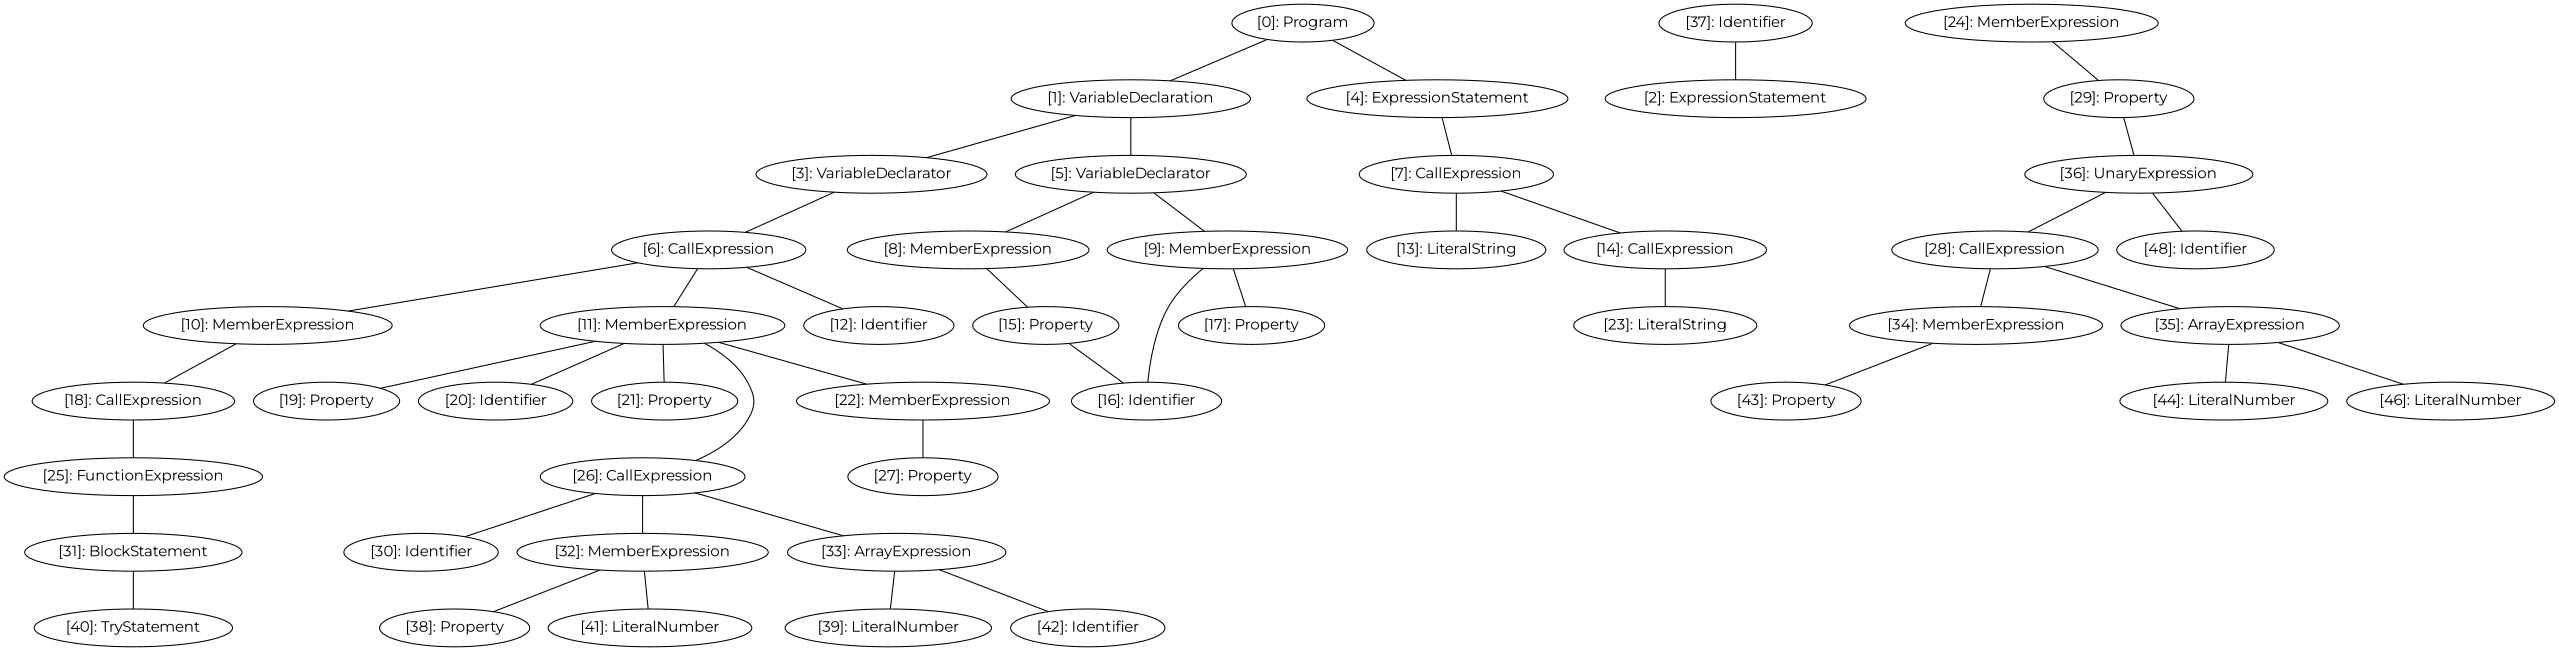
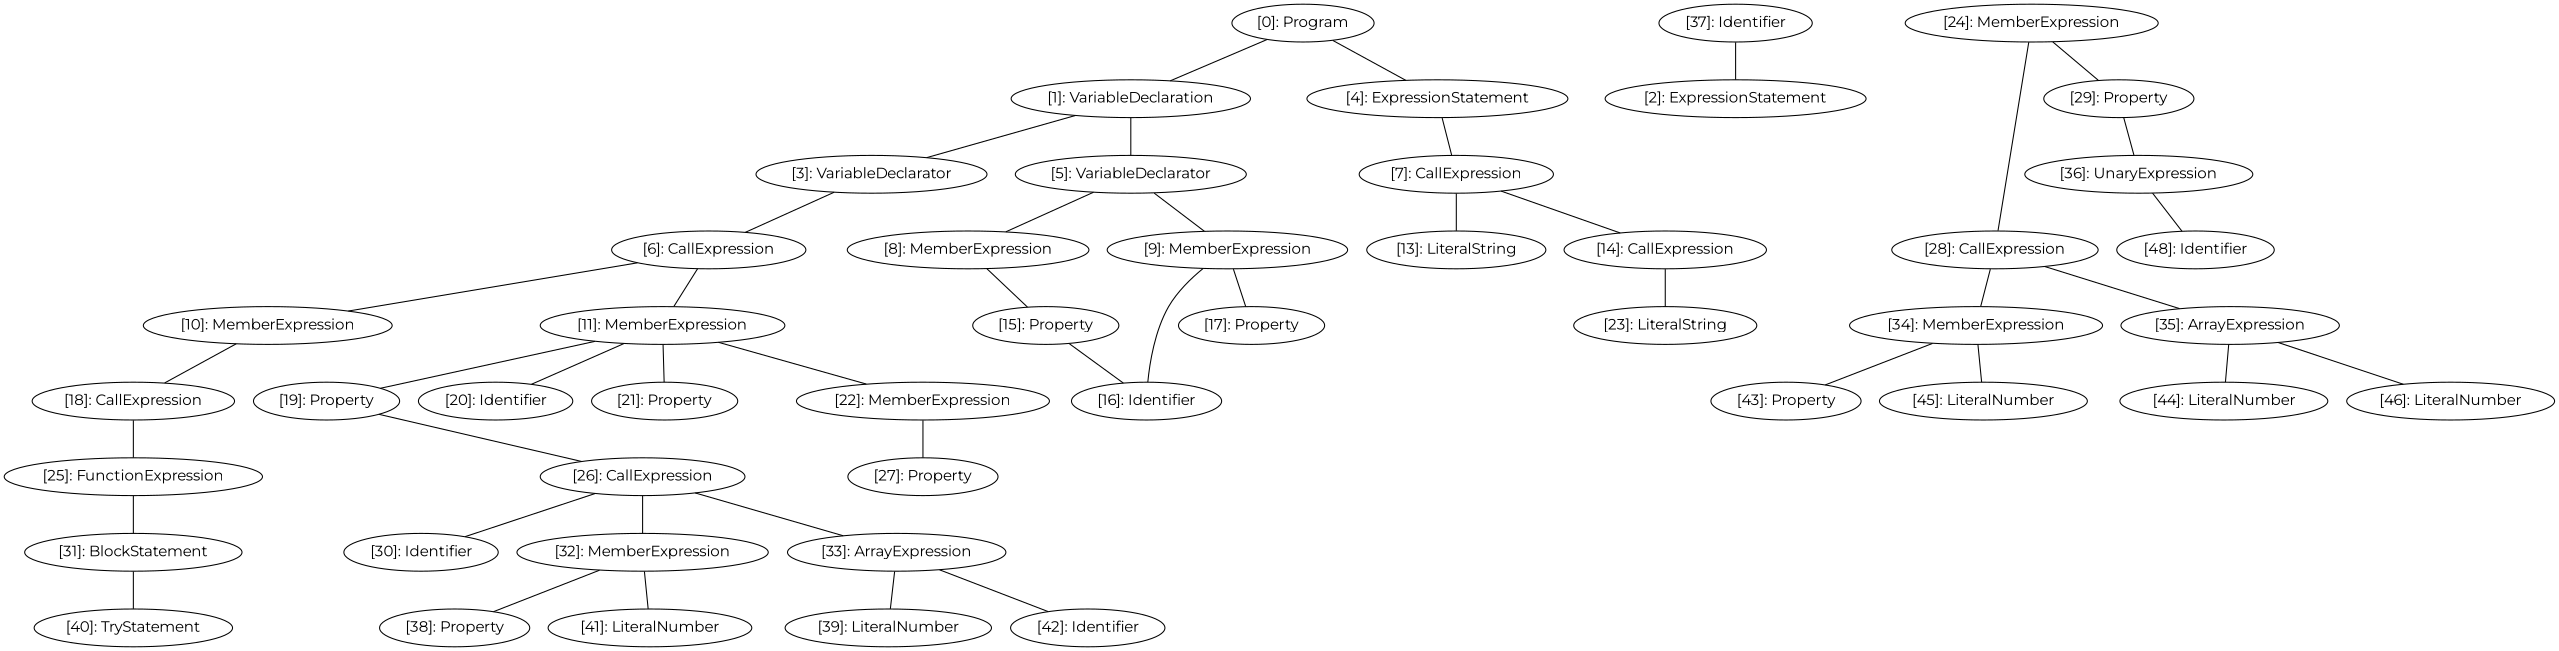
(2067, 212) -> (2013, 136)
(879, 325) -> none
none -> (1983, 401)
(754, 405) -> (480, 438)
